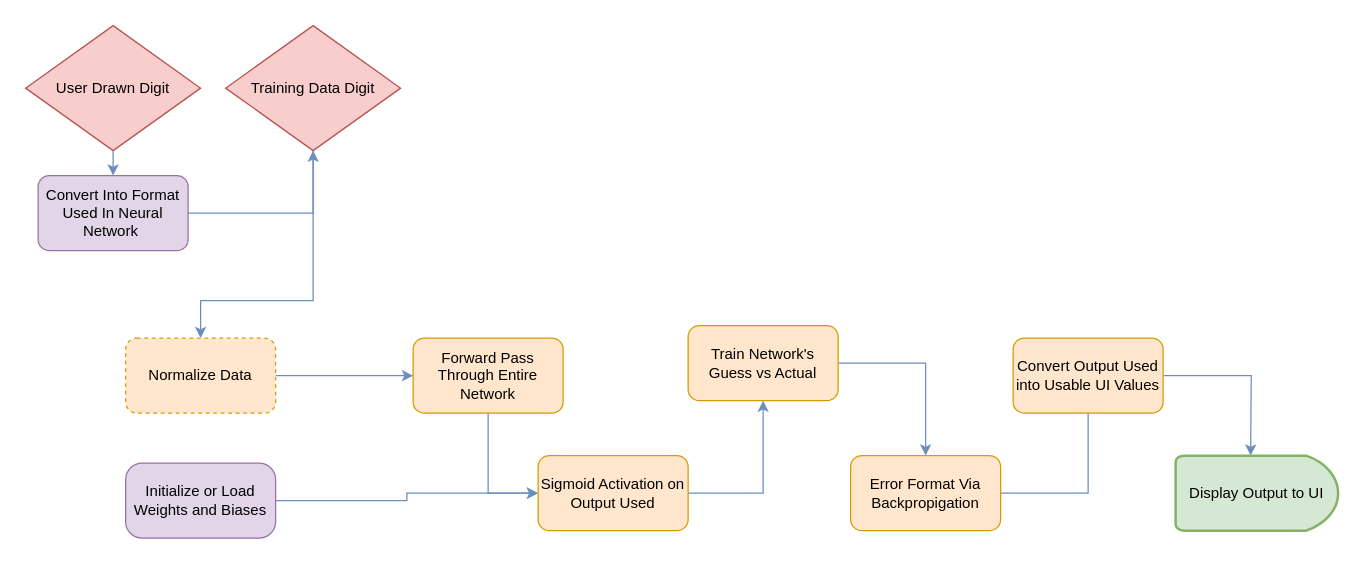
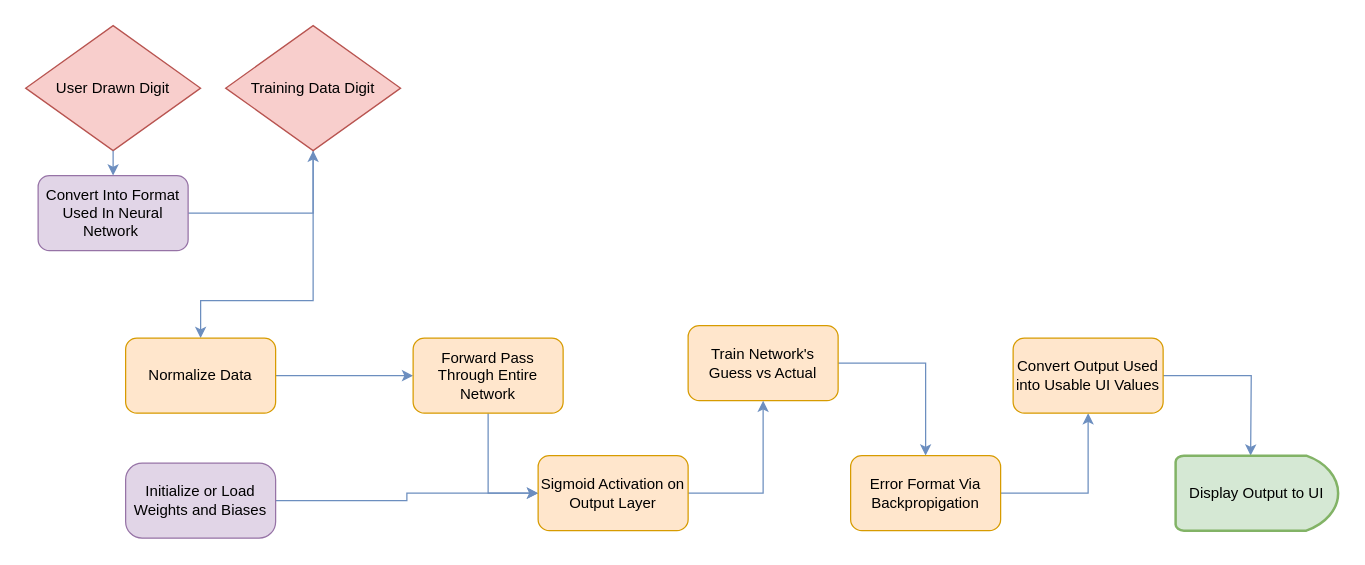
(201, 376) -> (201, 376)
(1088, 419) -> (1088, 423)
(613, 493) -> (613, 493)
